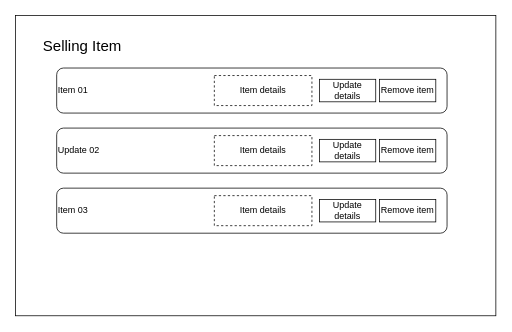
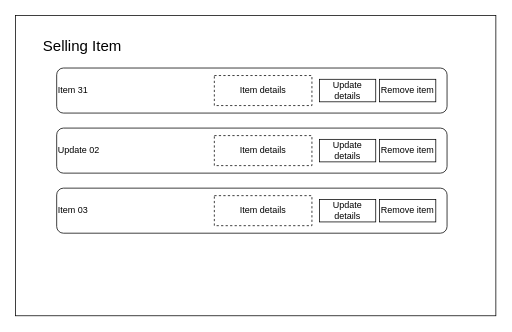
(75, 90) -> (75, 90)
